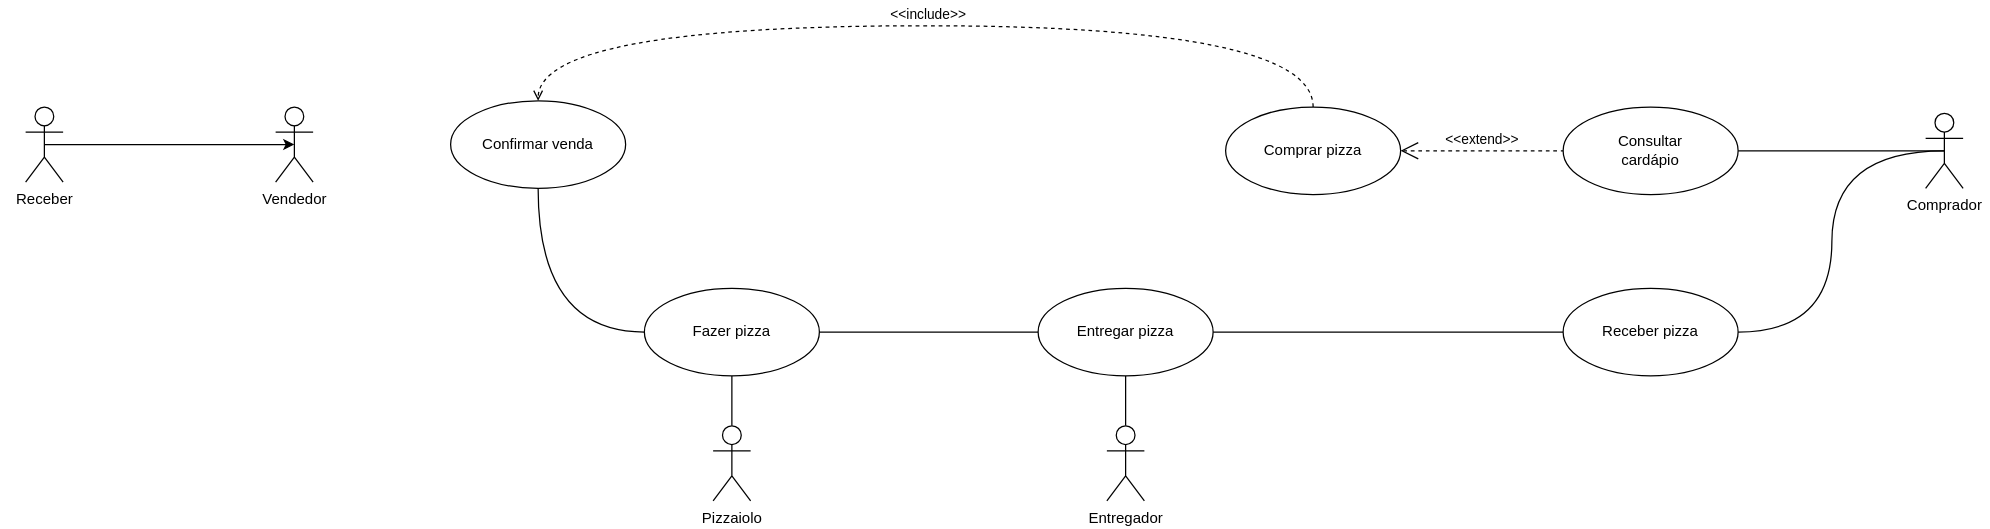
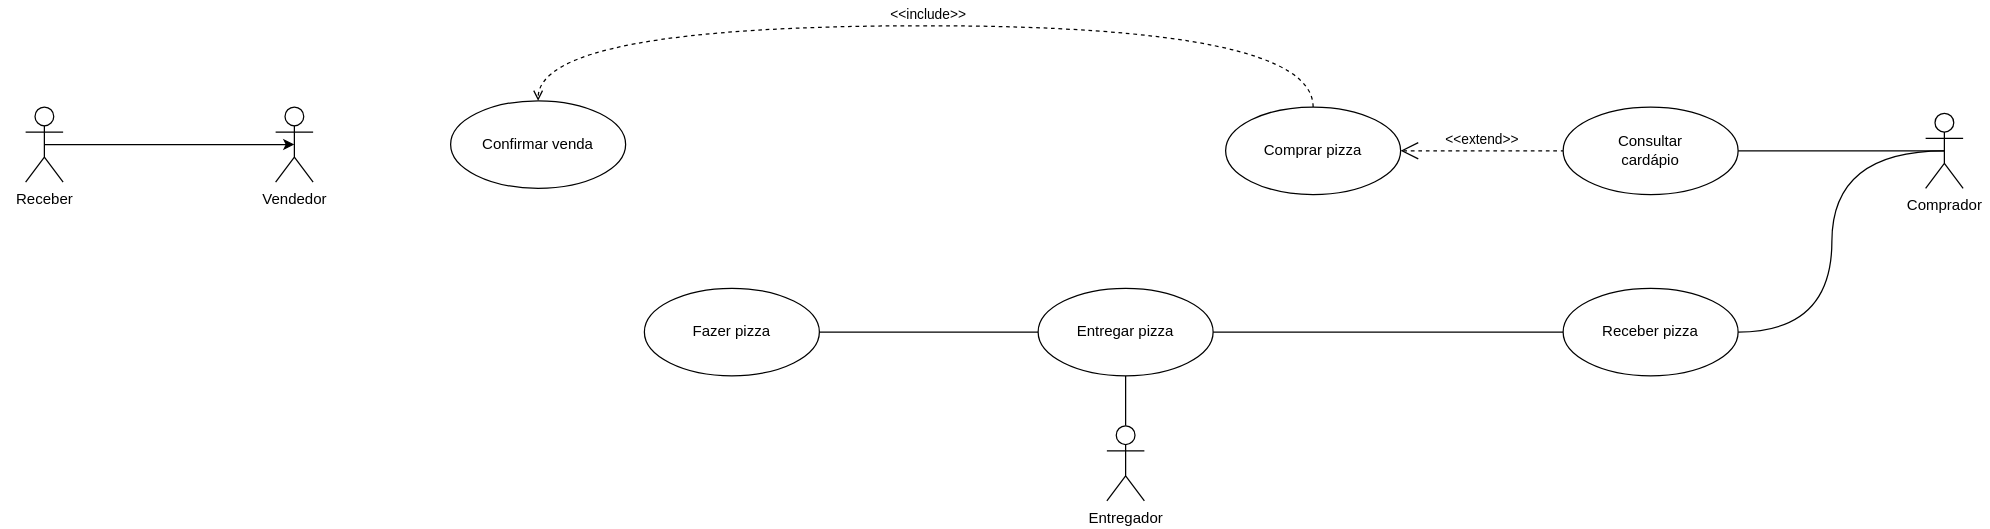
(559, 286) -> none
(732, 401) -> none
(732, 463) -> none
